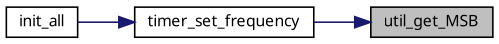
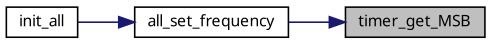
(224, 22) -> (212, 22)
(432, 22) -> (415, 22)
